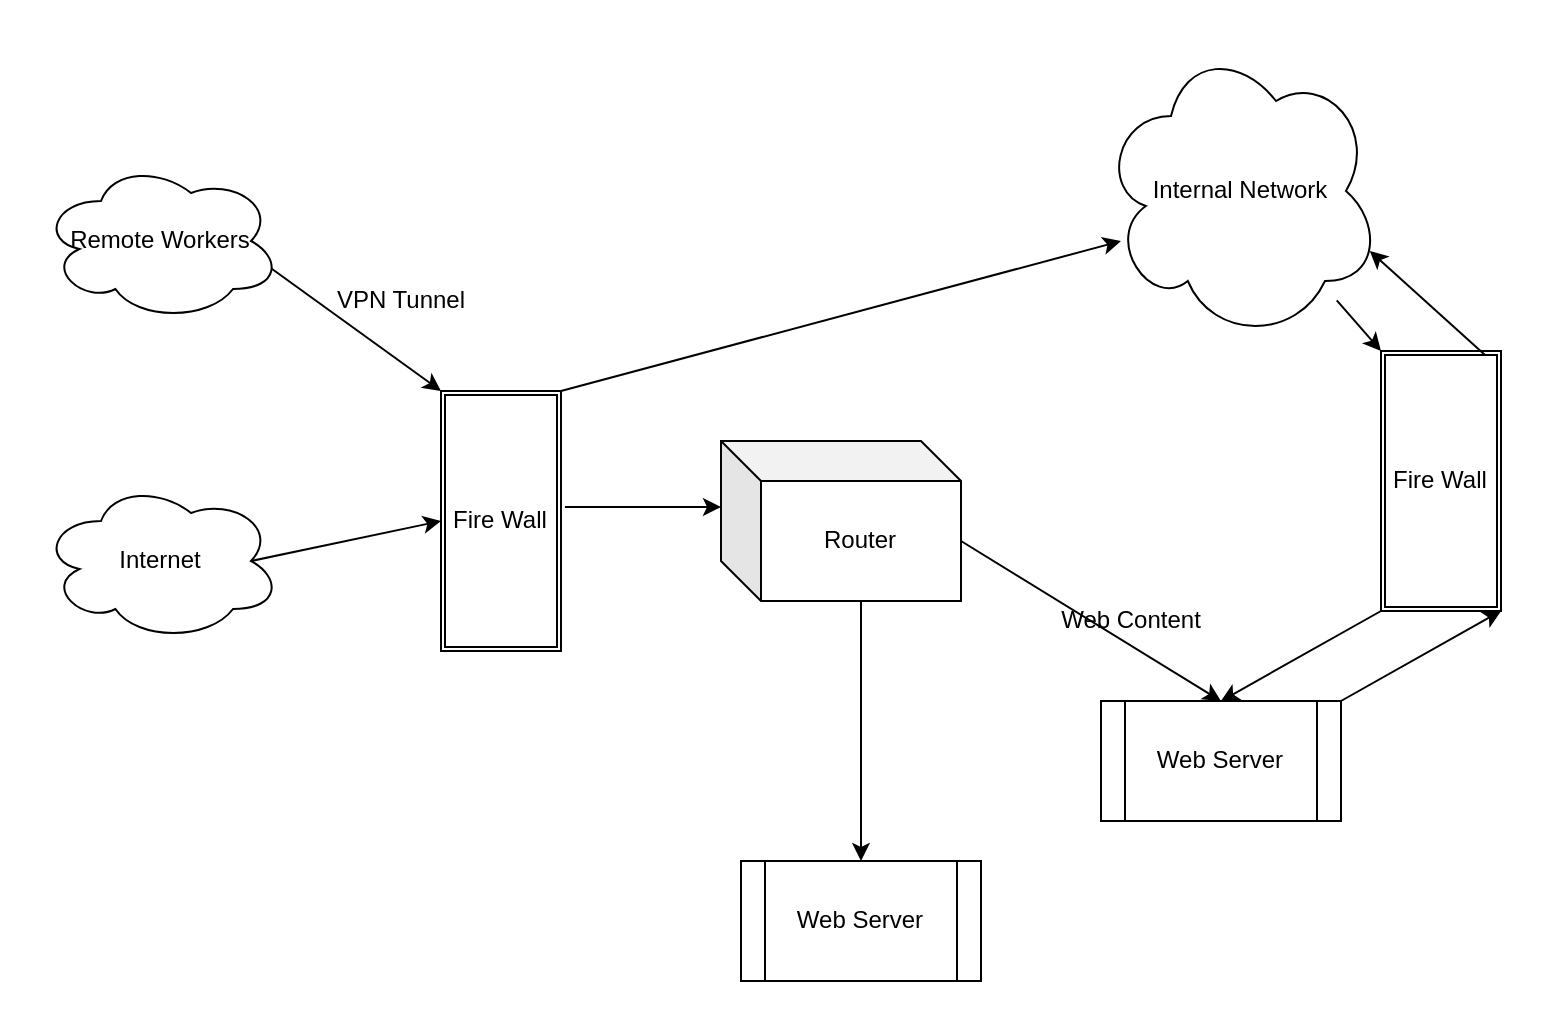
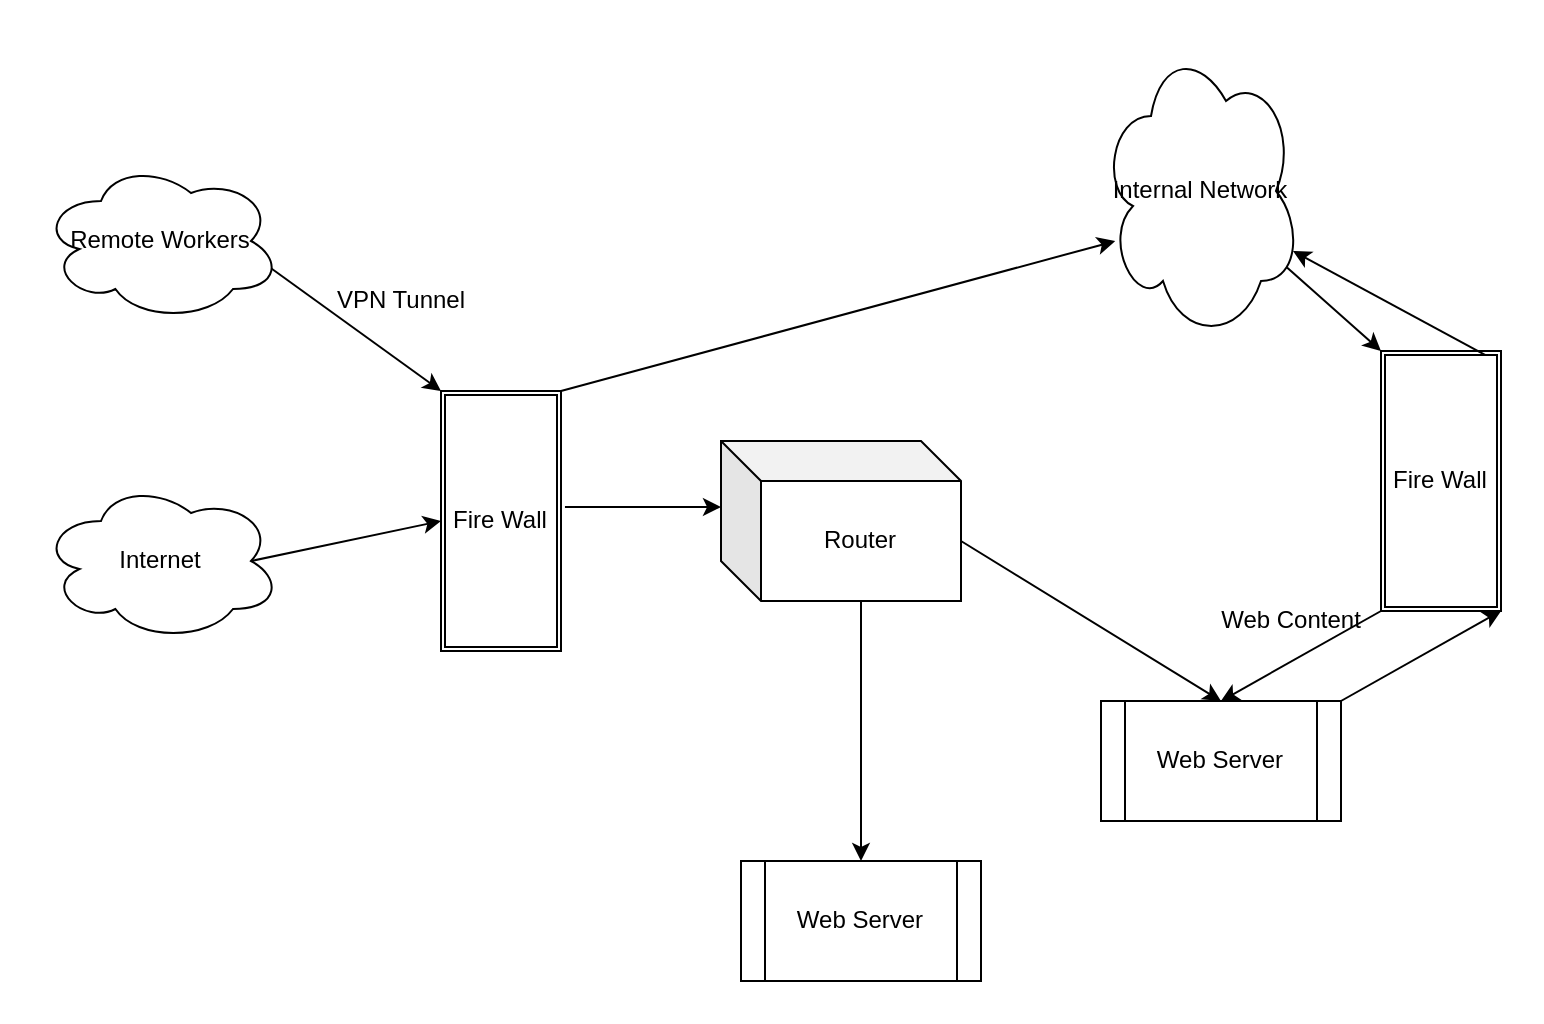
(1241, 191) -> (1201, 191)
(1131, 621) -> (1291, 621)
